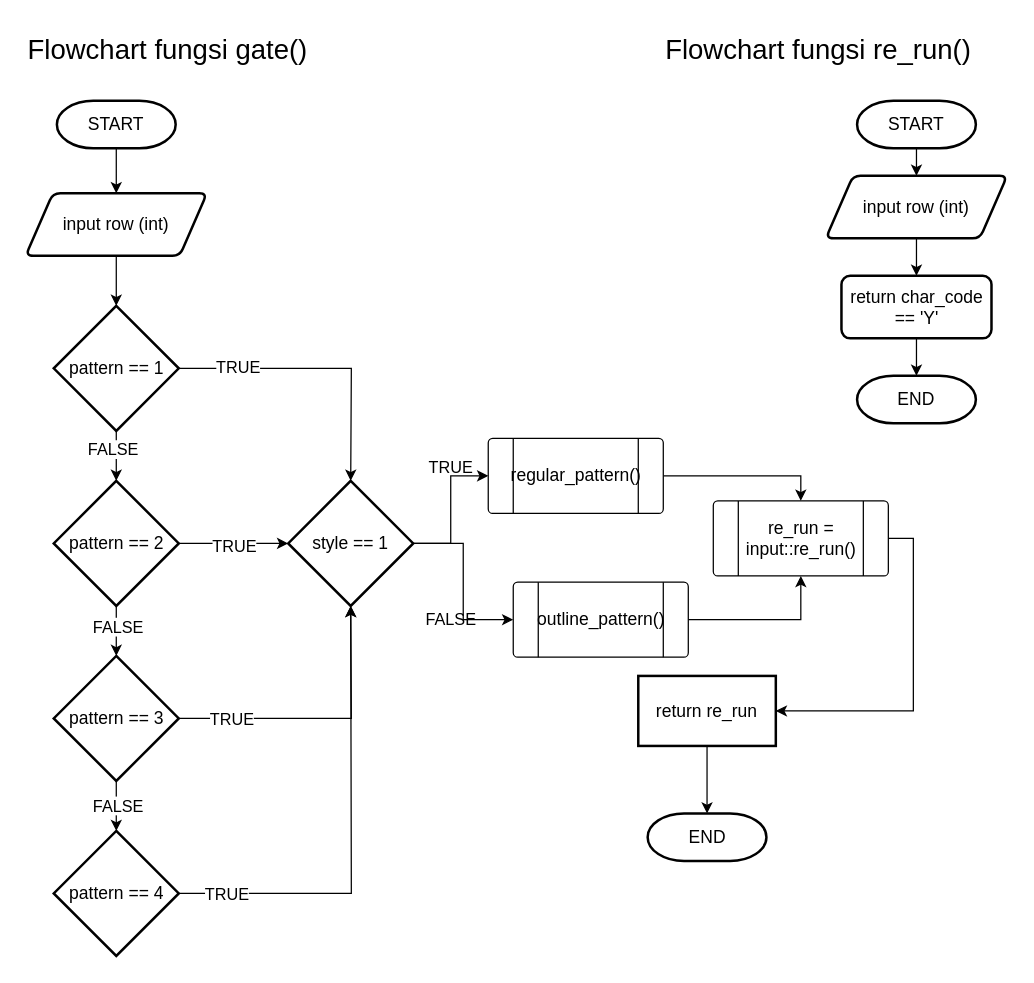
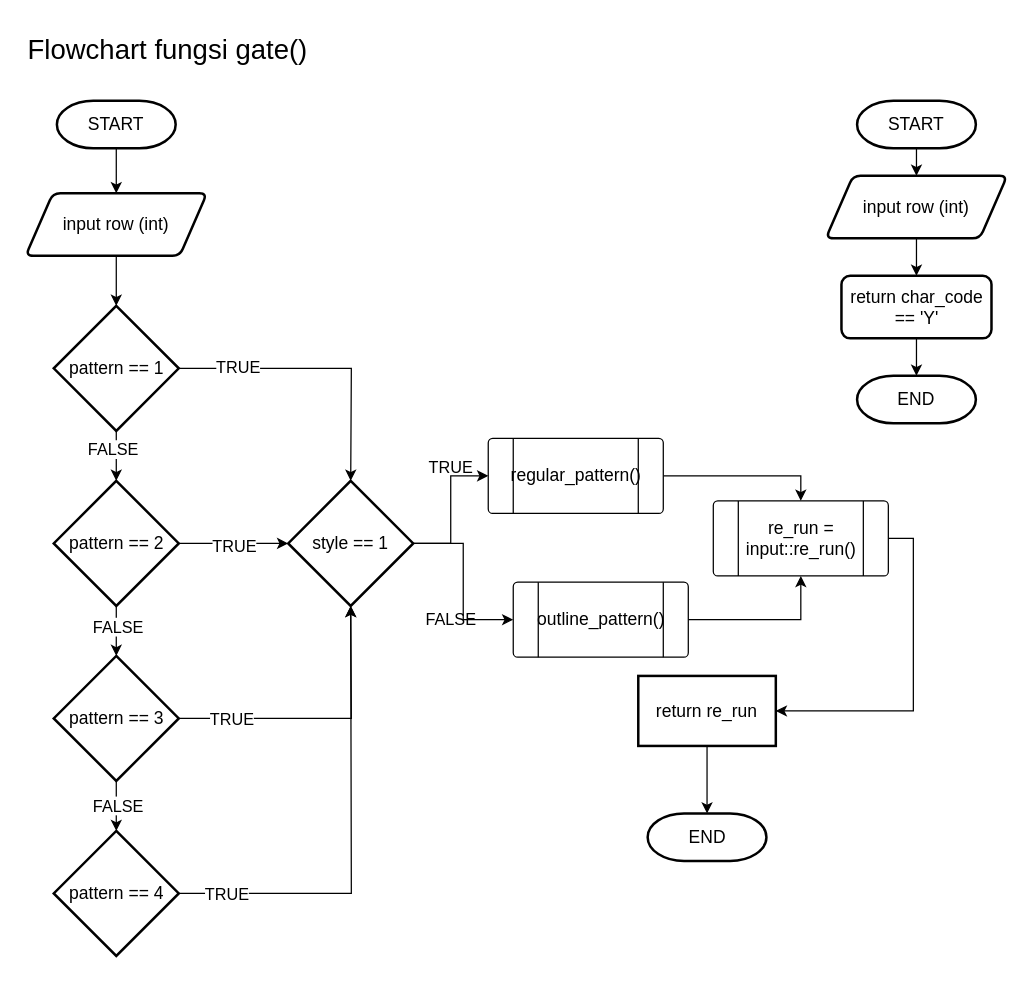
(832, 51) -> none
